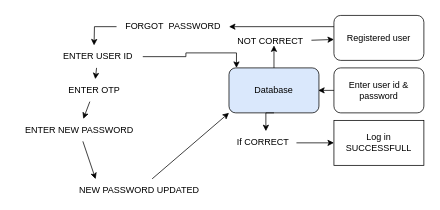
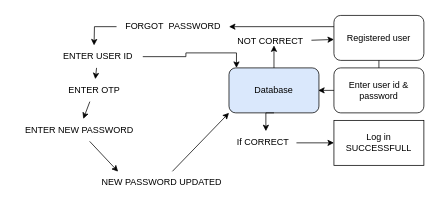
none -> (379, 65)
(139, 190) -> (162, 183)
